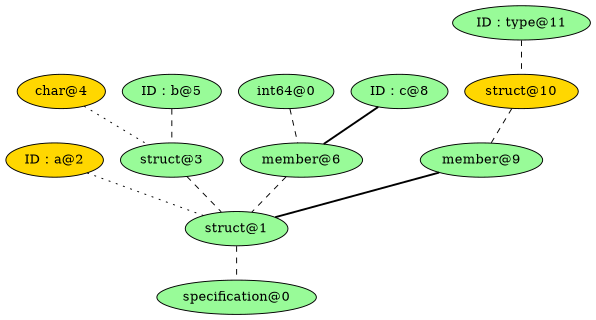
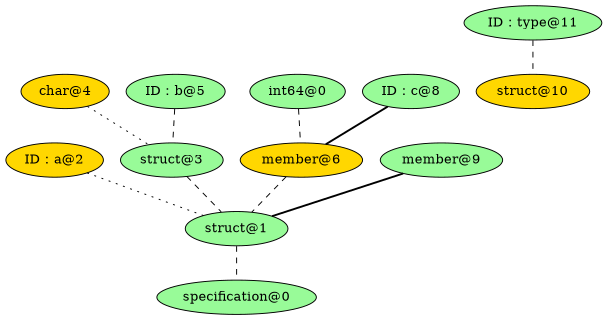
(501, 126) -> none
(301, 160) -> (301, 160)
